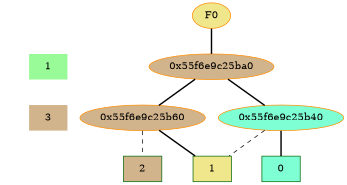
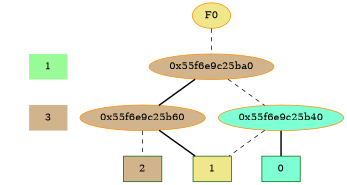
(211, 41) -> (211, 41)
(246, 92) -> (246, 92)
